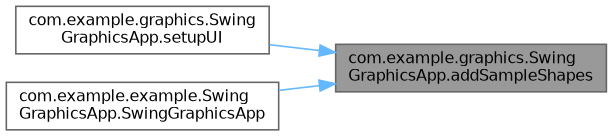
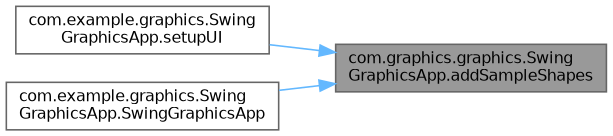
(471, 68) -> (471, 68)
(142, 106) -> (142, 106)
